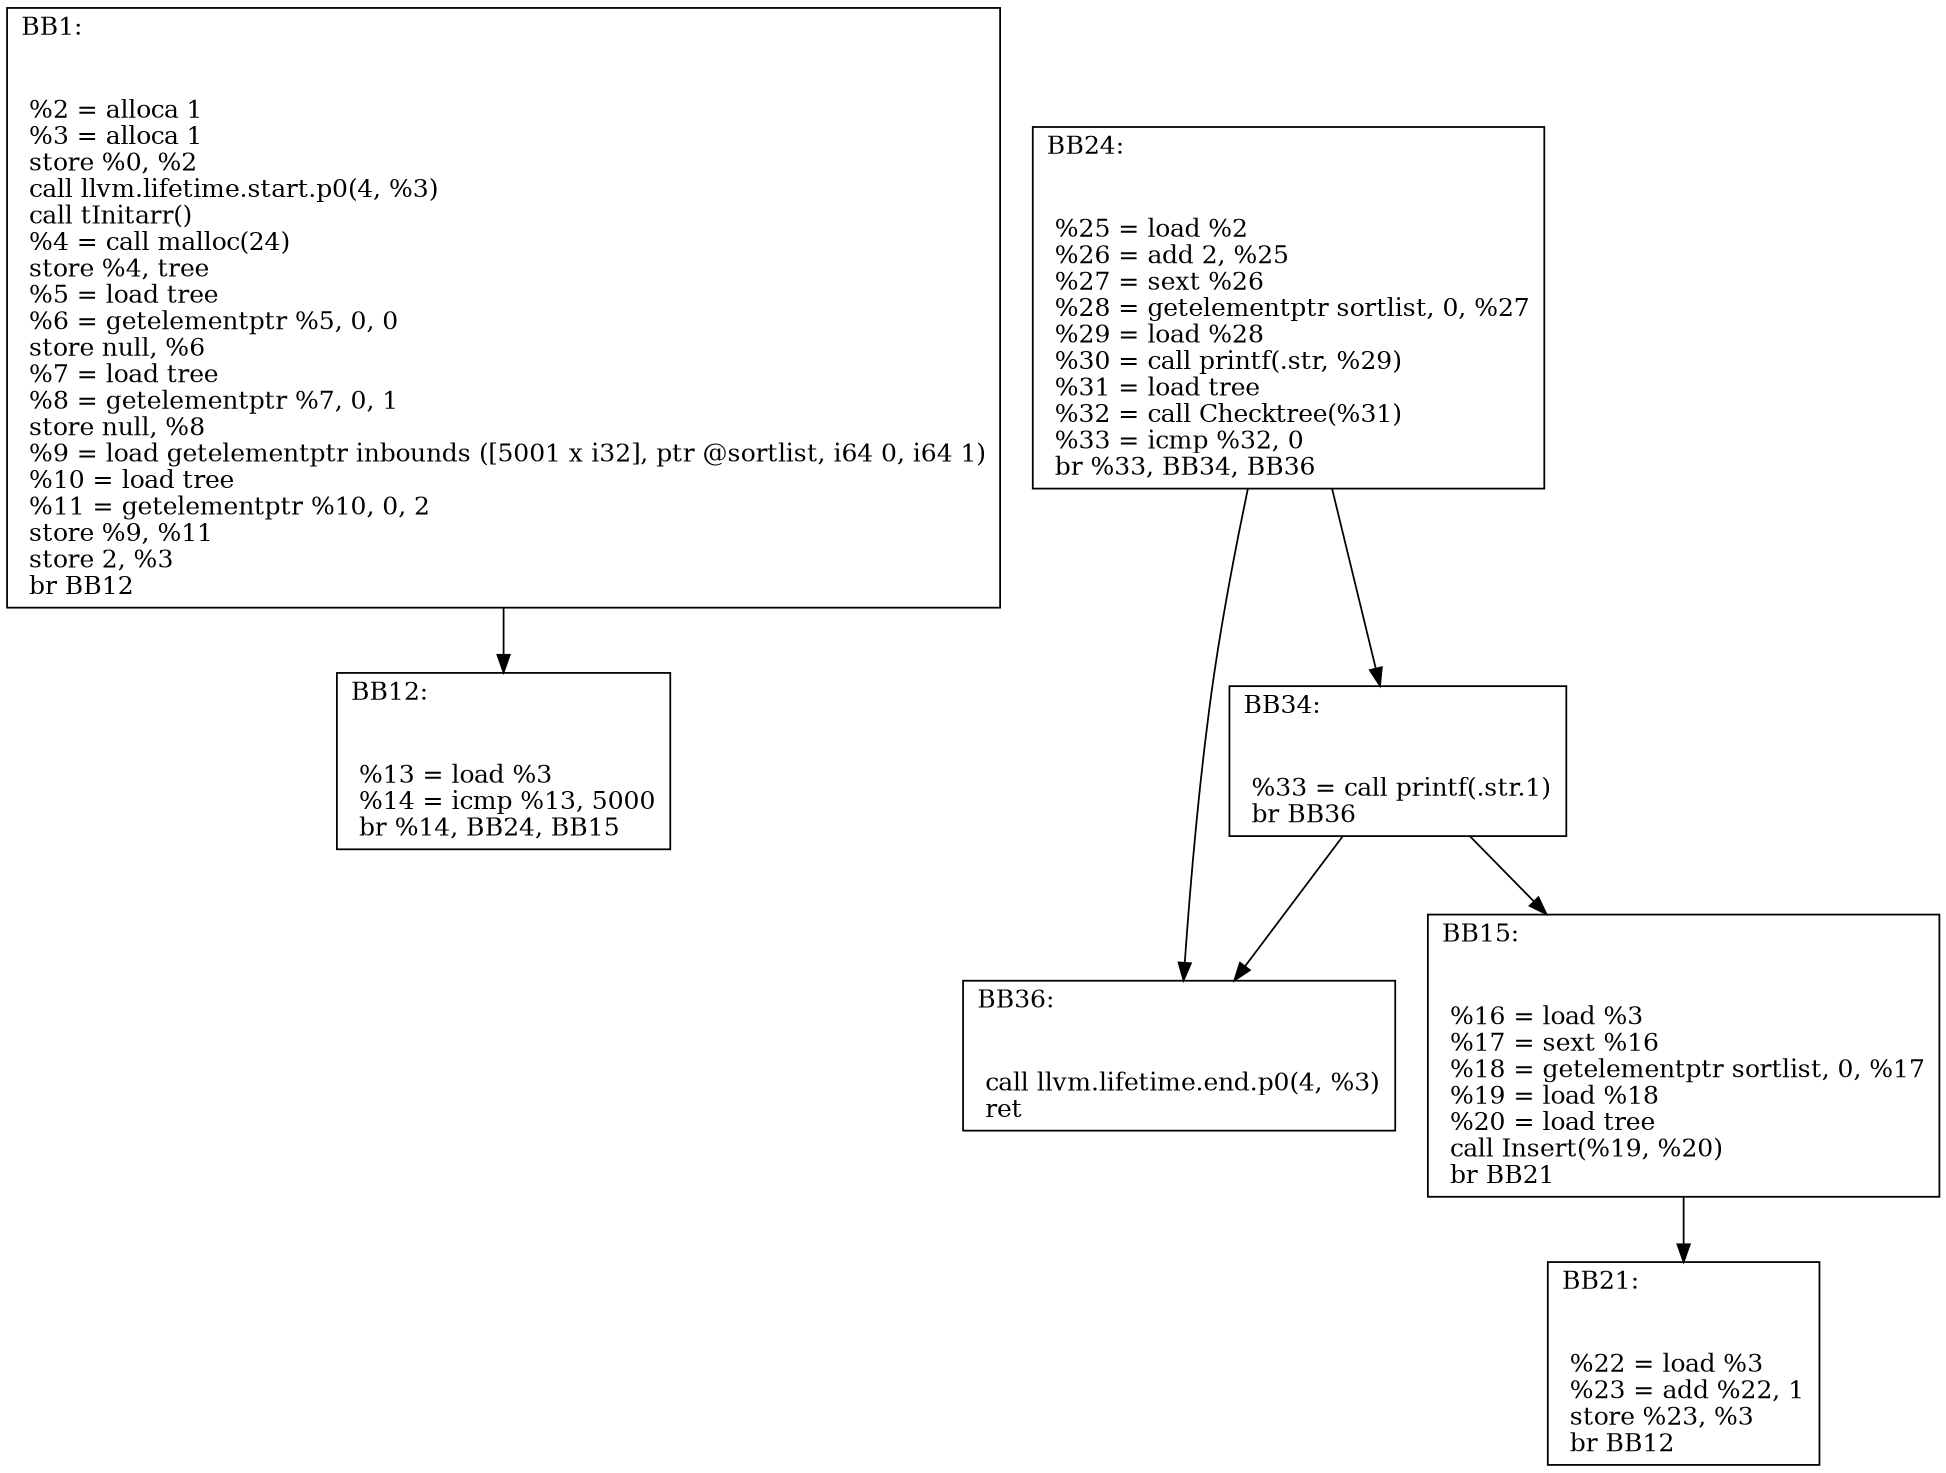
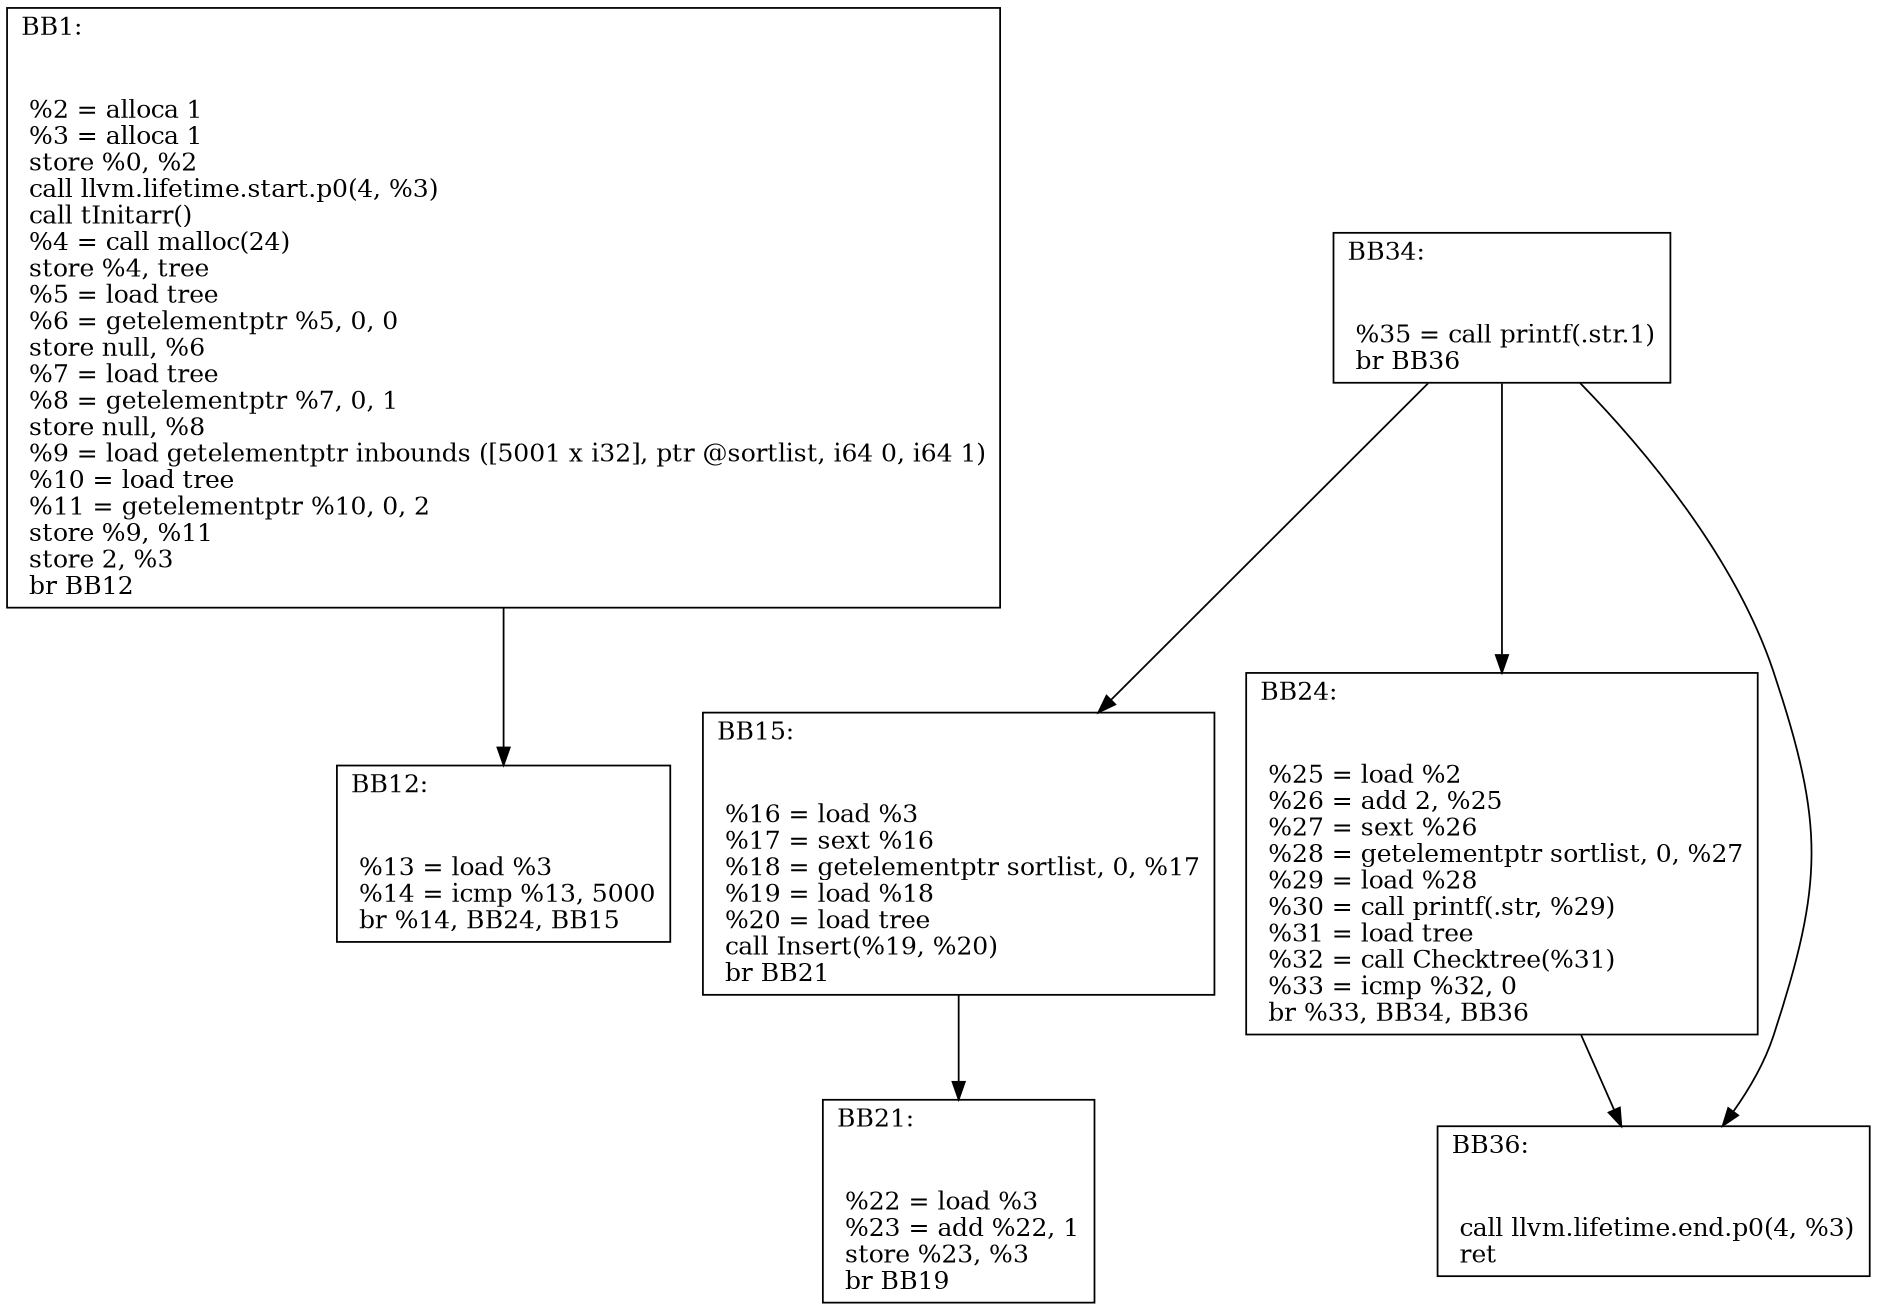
(1354, 578) -> (1502, 519)
(1398, 788) -> (1502, 335)
(1618, 1444) -> (893, 1281)
